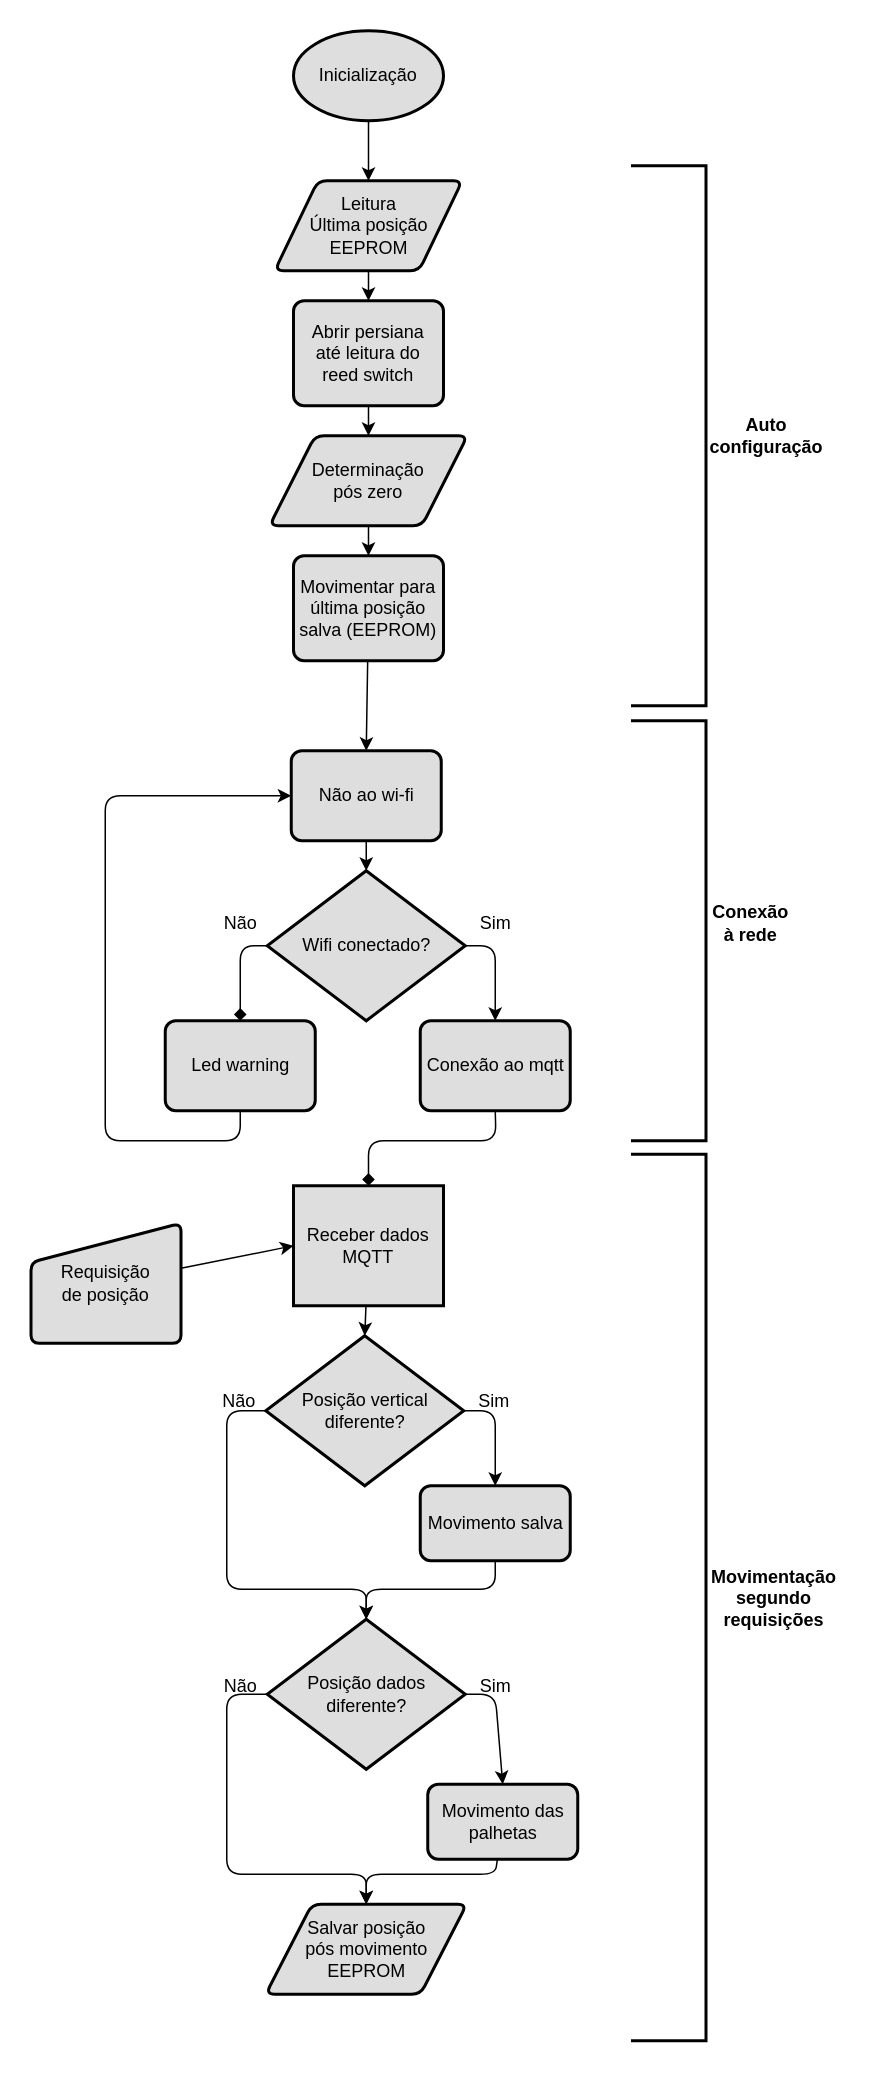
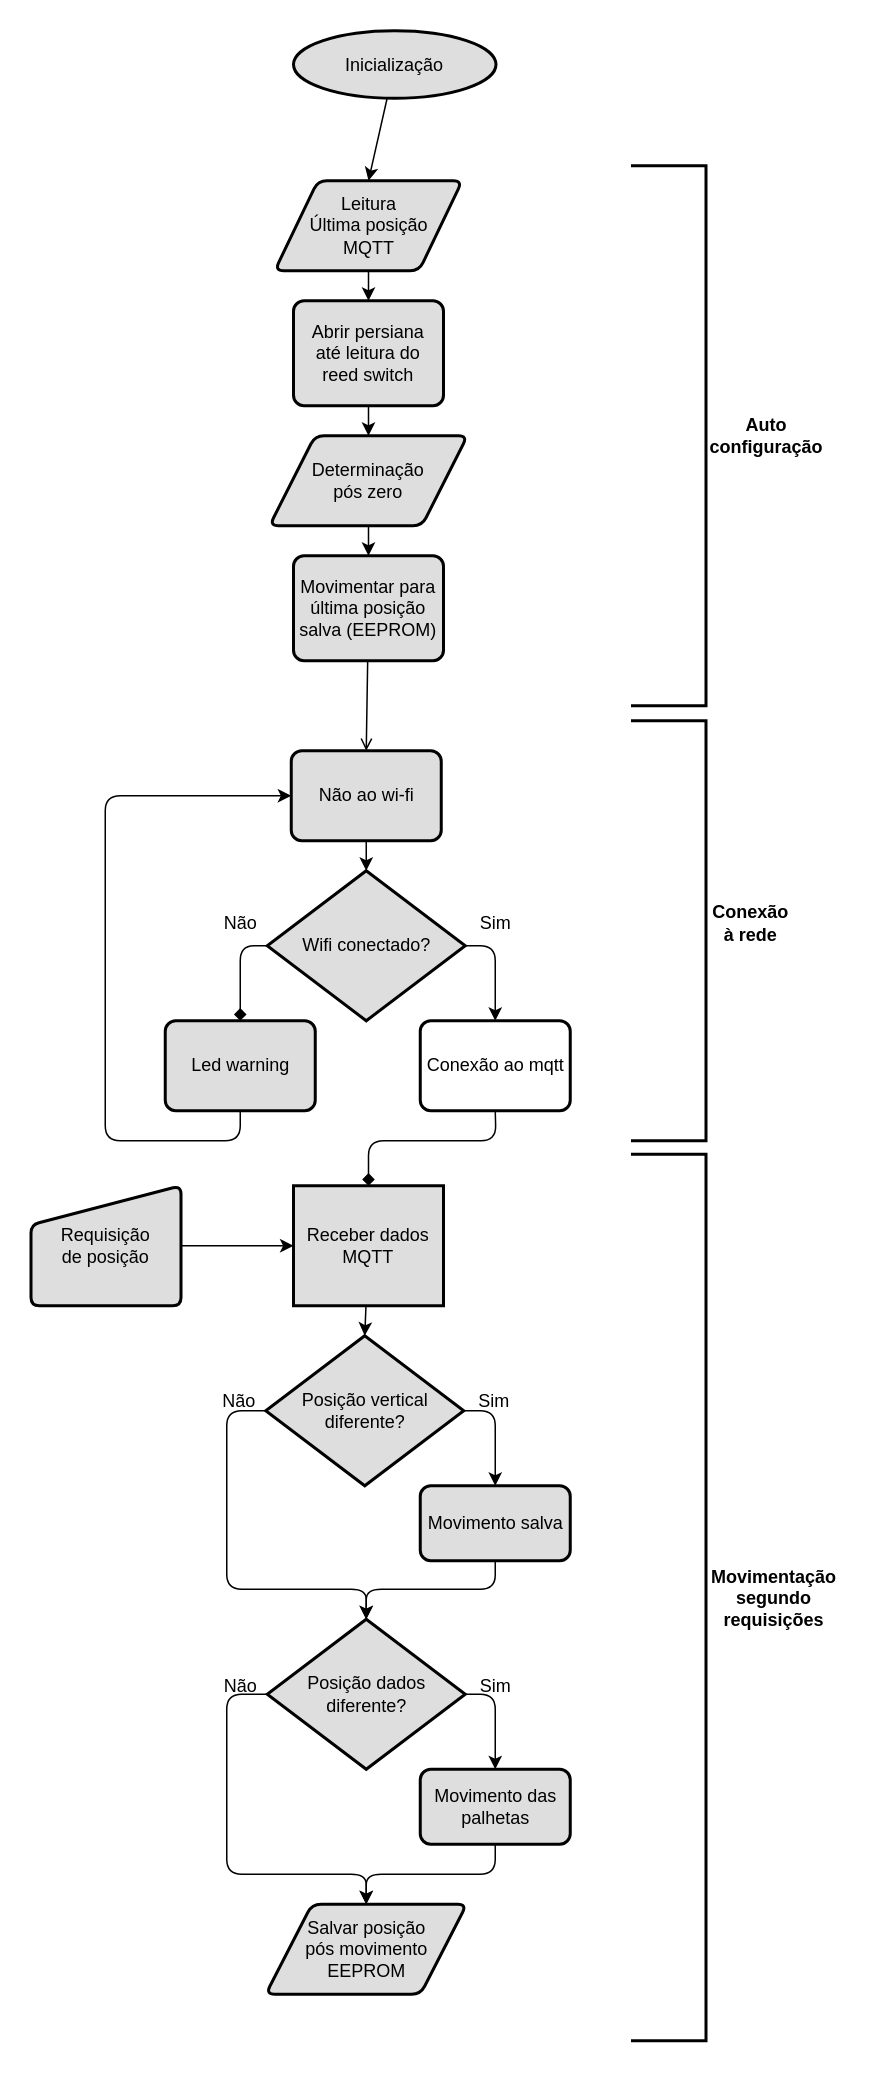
(368, 76) -> (395, 65)
(369, 226) -> (369, 226)
(366, 739) -> (366, 741)
(495, 1066) -> (495, 1066)
(106, 1283) -> (106, 1246)
(503, 1822) -> (495, 1807)
